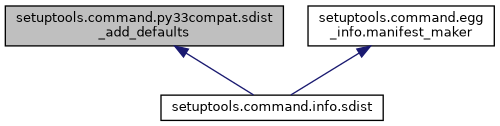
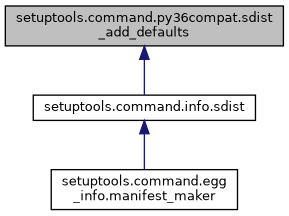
(144, 26) -> (144, 26)
(325, 74) -> (144, 152)
